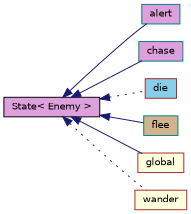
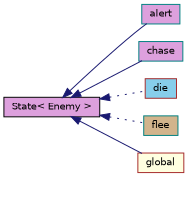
(127, 120) -> (127, 120)
(161, 200) -> none
